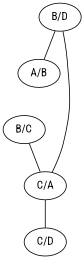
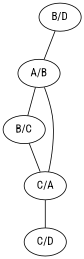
none -> (32, 102)
(70, 103) -> (53, 129)
